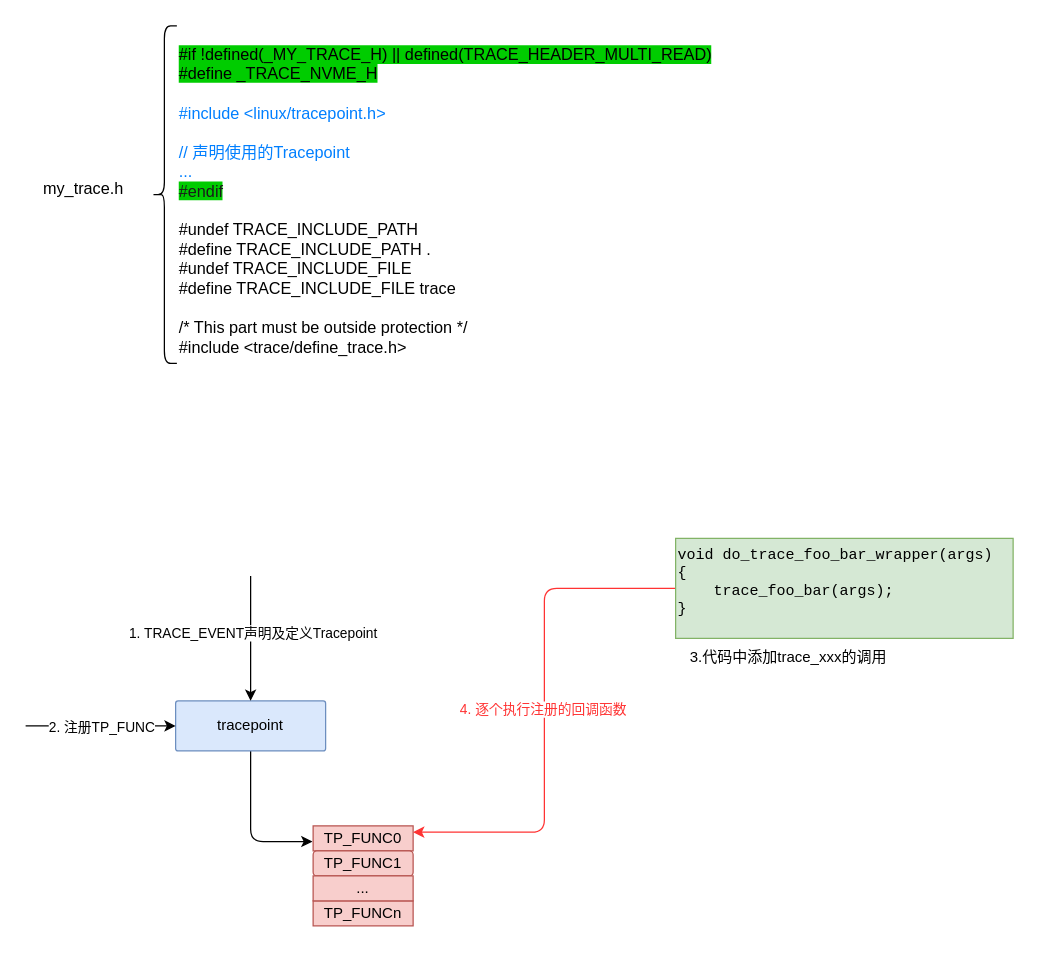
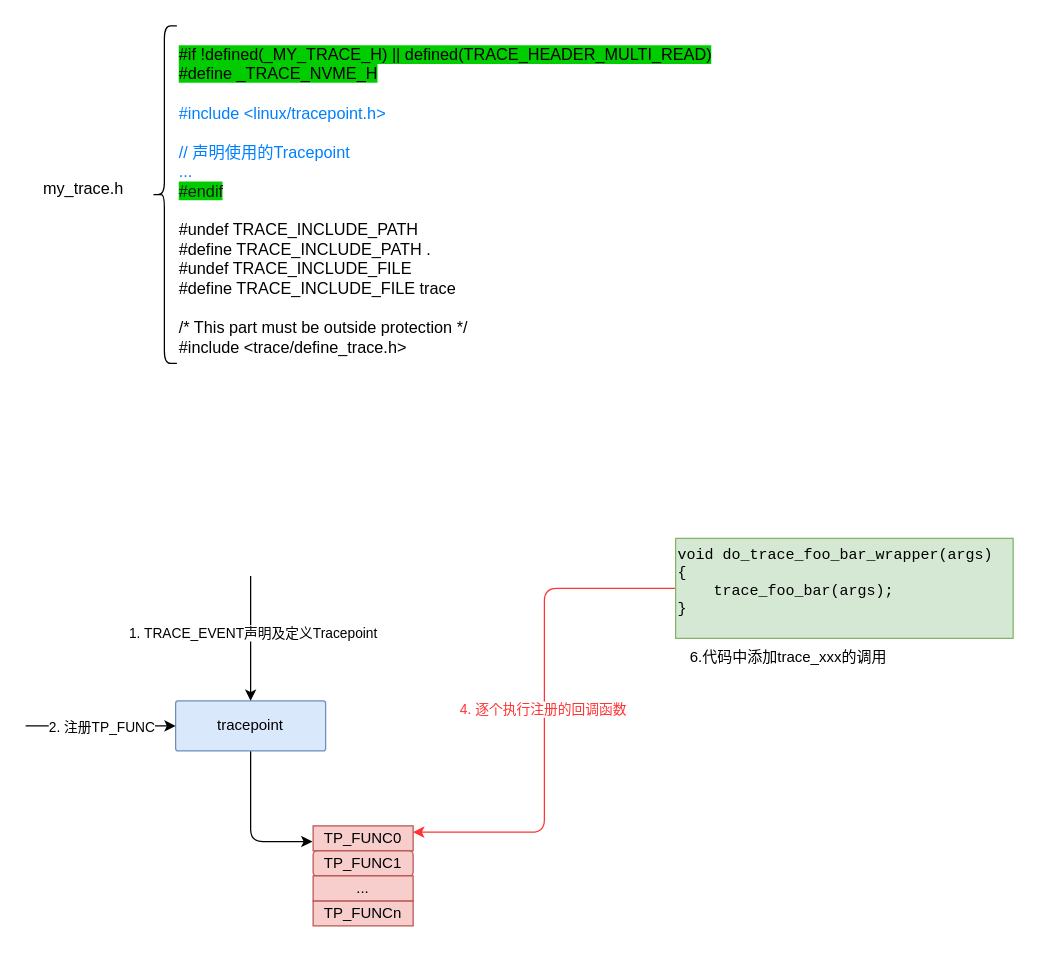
(789, 657) -> (789, 657)
